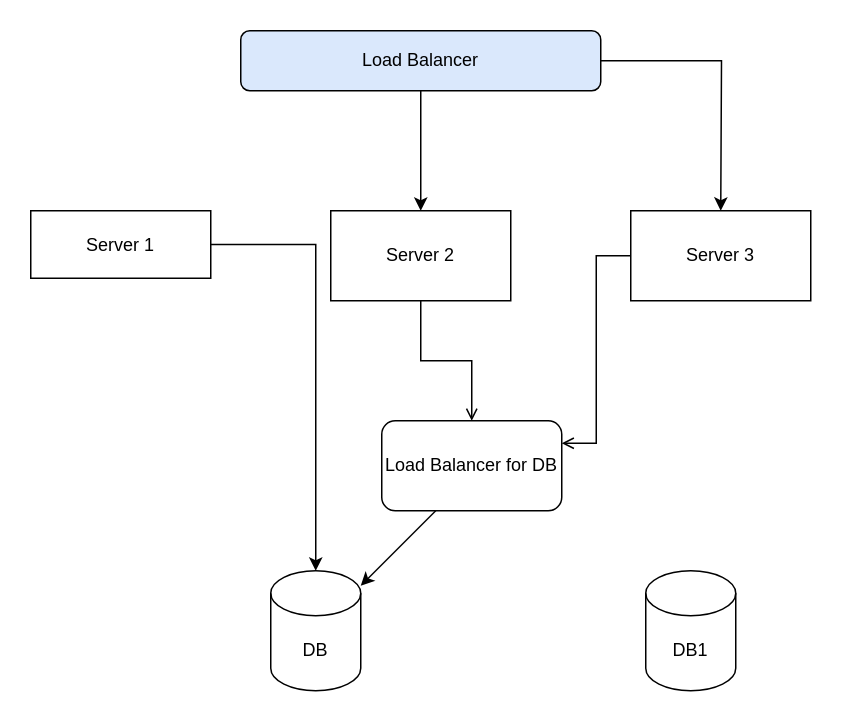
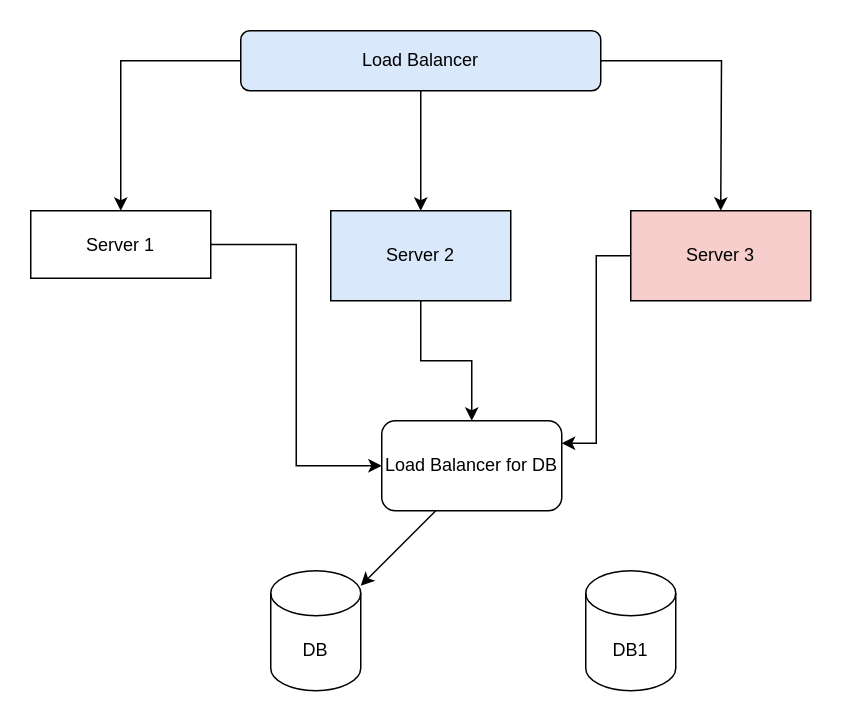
none -> (121, 71)
(421, 256) -> (421, 256)
(721, 256) -> (721, 256)
(316, 391) -> (296, 391)
(472, 411) -> (472, 409)
(570, 443) -> (573, 443)
(691, 631) -> (631, 631)
